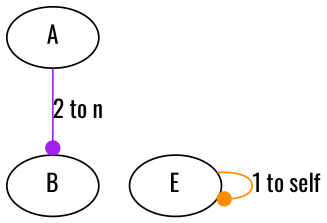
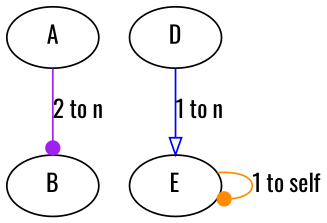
none -> (176, 37)
